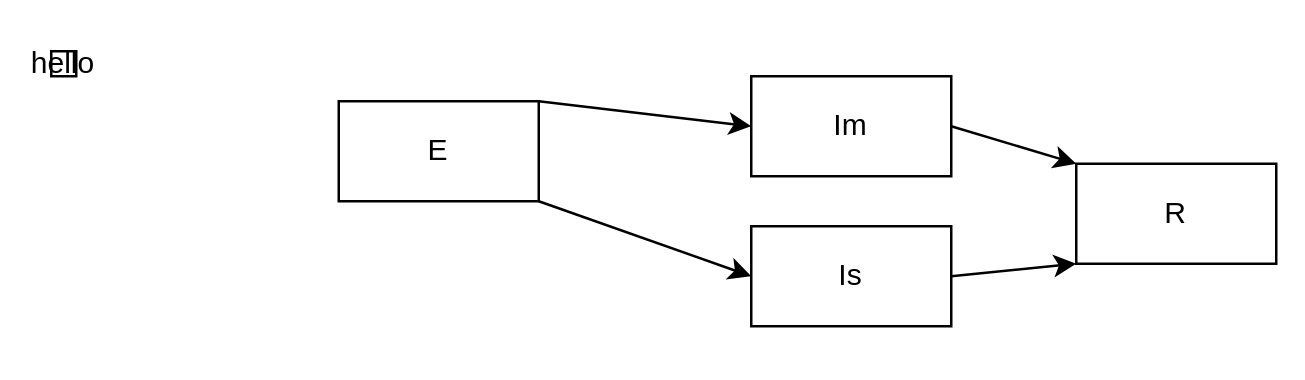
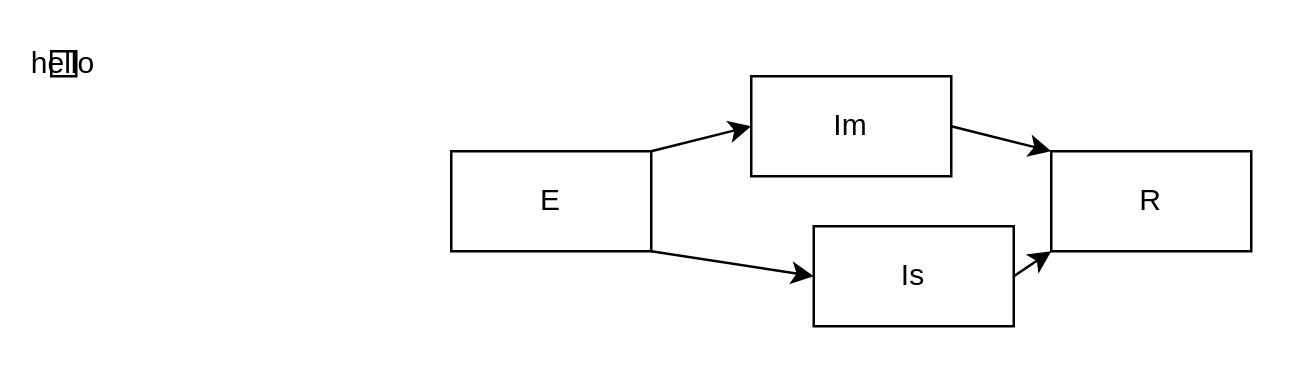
(439, 151) -> (551, 201)
(1176, 214) -> (1151, 201)
(851, 276) -> (914, 276)
